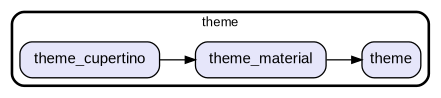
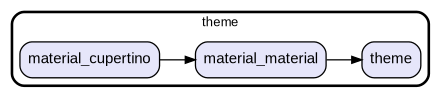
(90, 60) -> (90, 60)
(261, 60) -> (261, 60)
